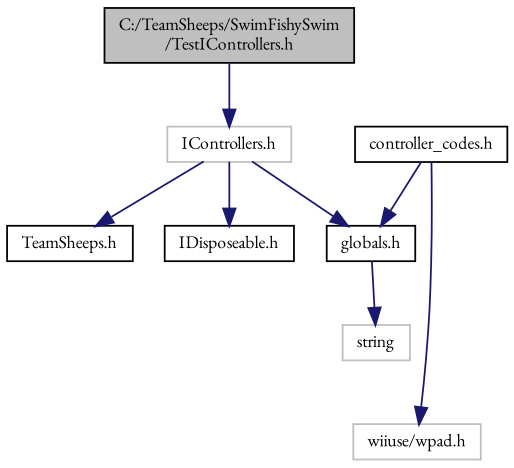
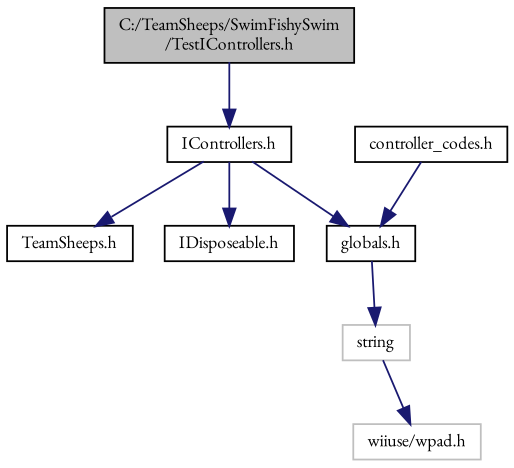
(229, 144) -> (229, 144)
(431, 284) -> (393, 384)
